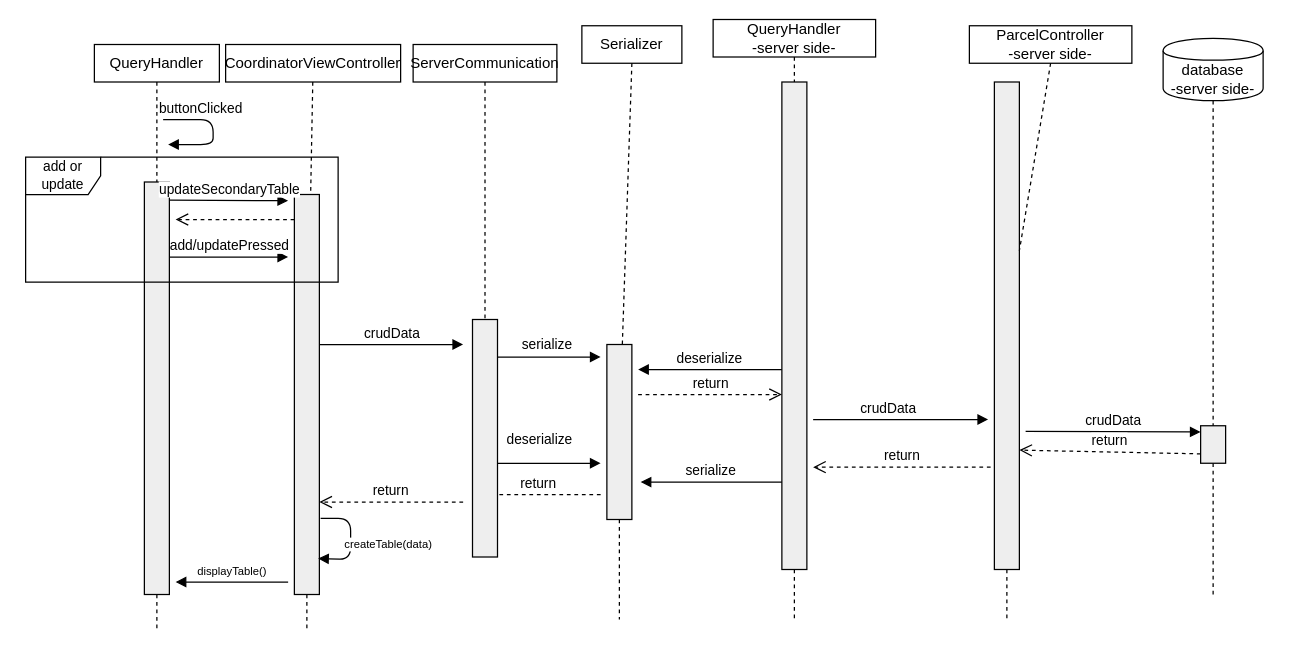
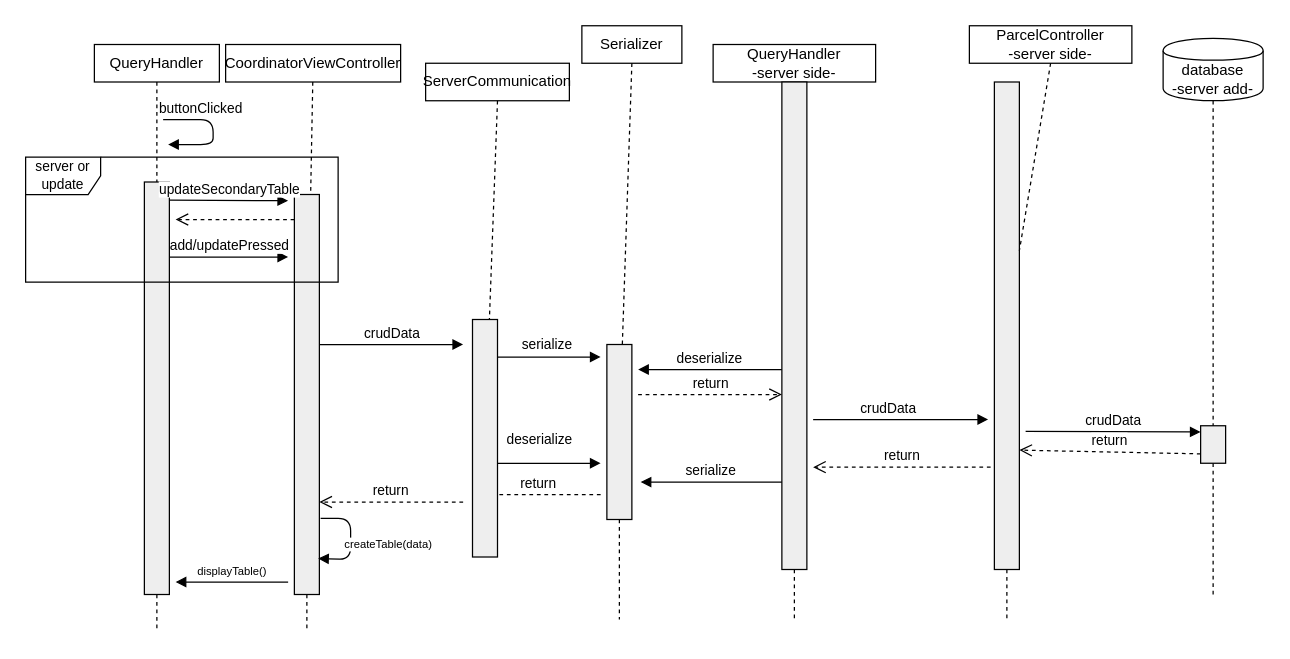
(794, 38) -> (794, 63)
(485, 63) -> (498, 82)
(1213, 79) -> (1213, 79)
(63, 176) -> (63, 176)
